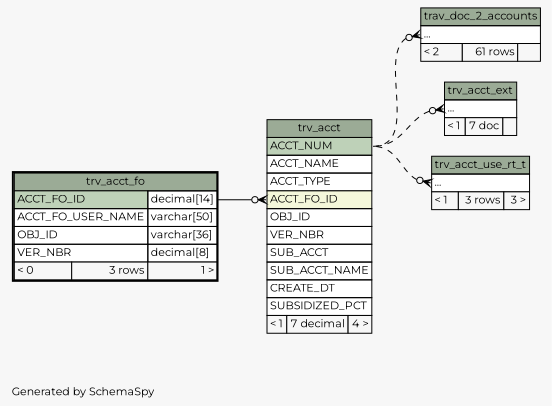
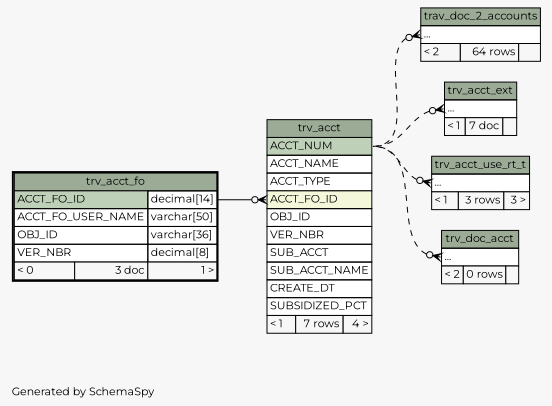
(495, 52) -> (494, 52)
none -> (480, 257)
(127, 270) -> (130, 270)
(318, 324) -> (322, 324)
